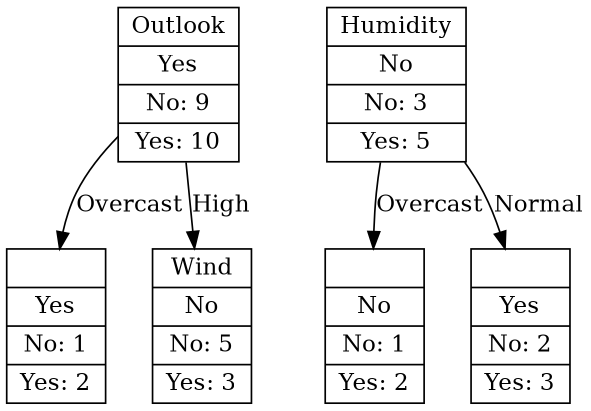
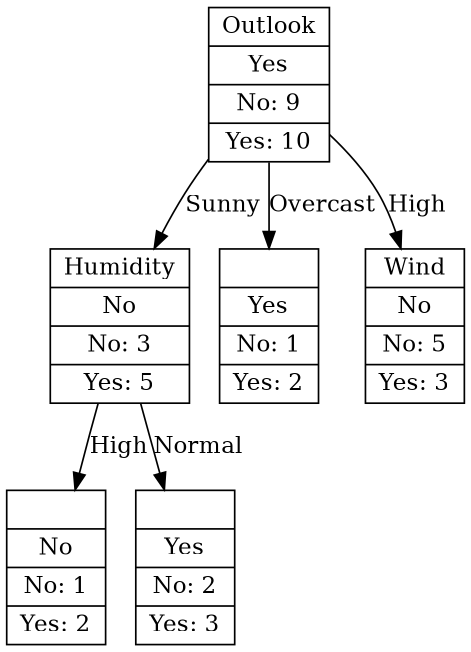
none -> (184, 195)
(430, 205) -> (119, 447)
